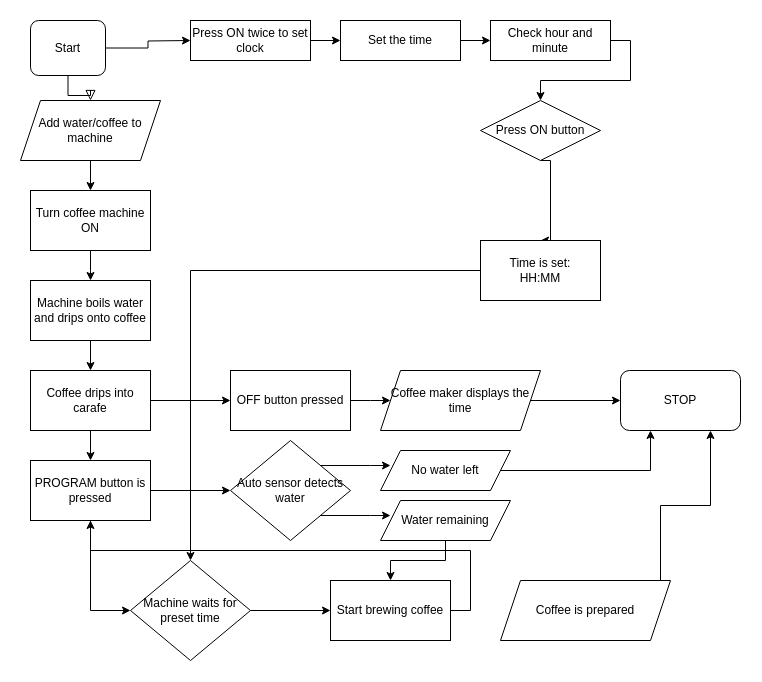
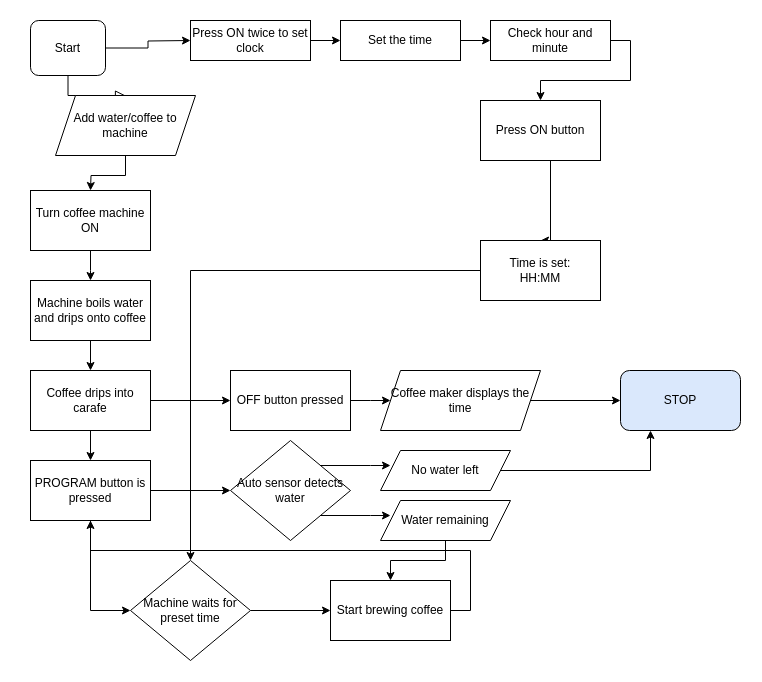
(91, 131) -> (126, 126)
(541, 131) -> (541, 131)
(681, 401) -> (681, 401)
(681, 506) -> none
(586, 611) -> none
